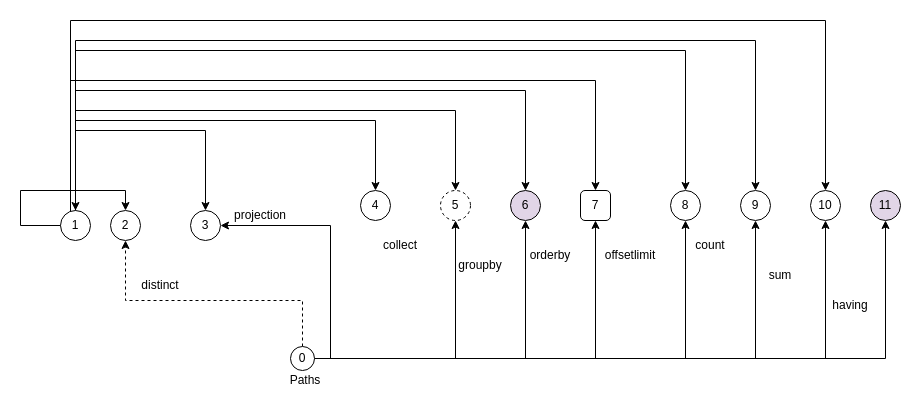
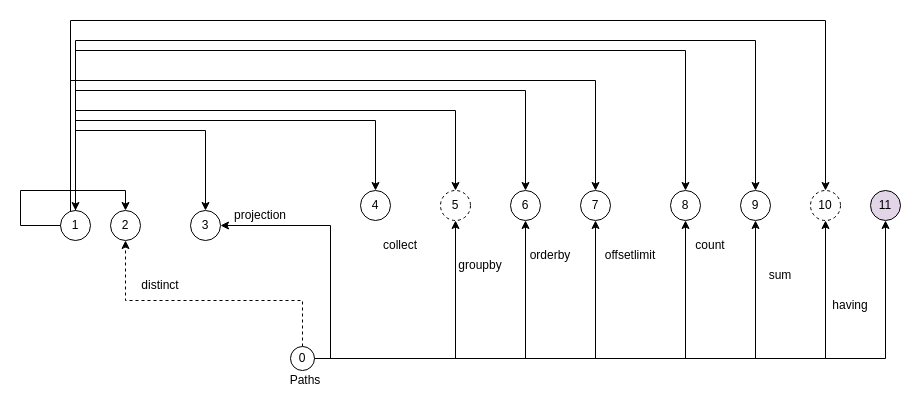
(526, 206) -> (526, 206)
(596, 206) -> (596, 206)
(826, 206) -> (826, 206)
